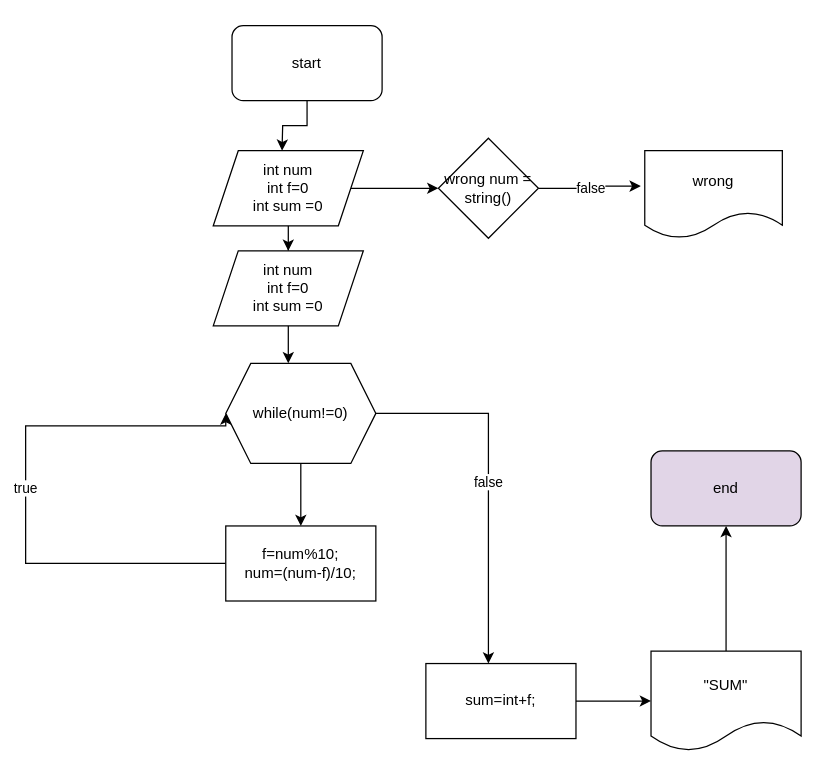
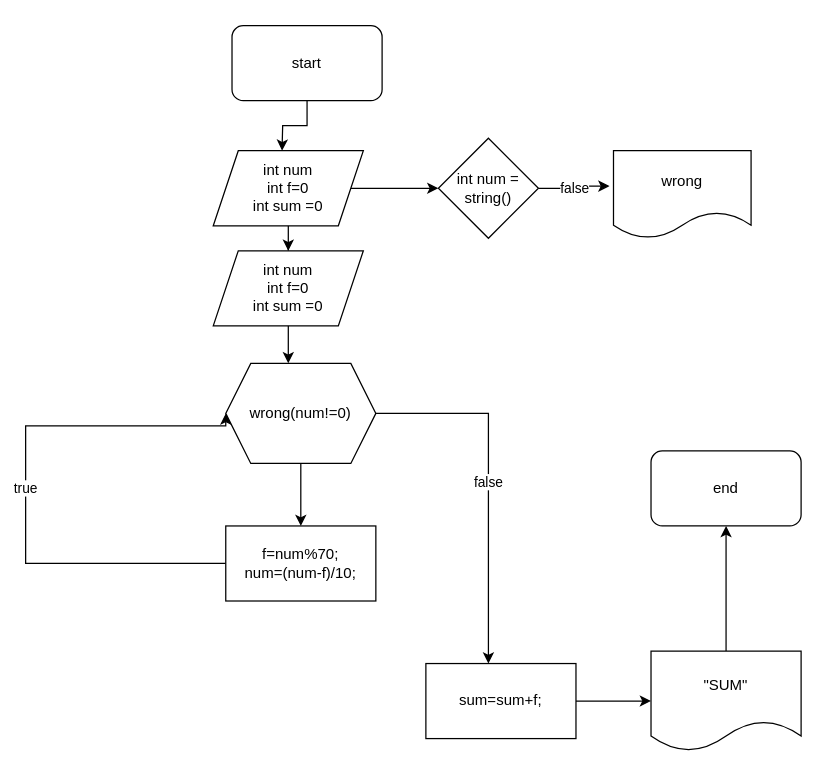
(488, 188) -> (488, 188)
(713, 194) -> (682, 194)
(301, 413) -> (301, 413)
(726, 488) -> (726, 488)
(301, 563) -> (301, 563)
(501, 701) -> (501, 701)
